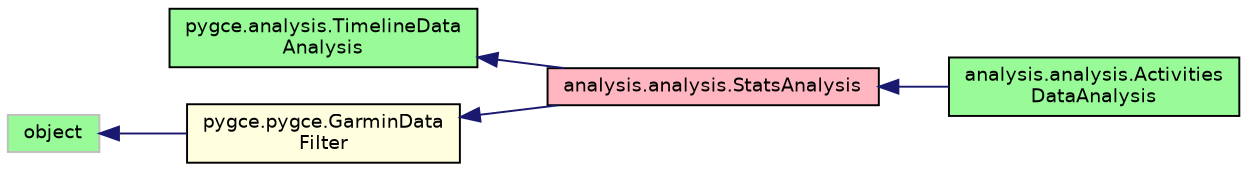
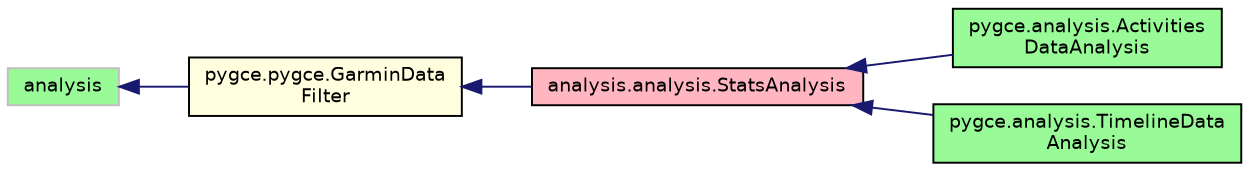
(531, 64) -> (903, 111)
(1094, 87) -> (1087, 38)
(54, 133) -> (63, 87)
